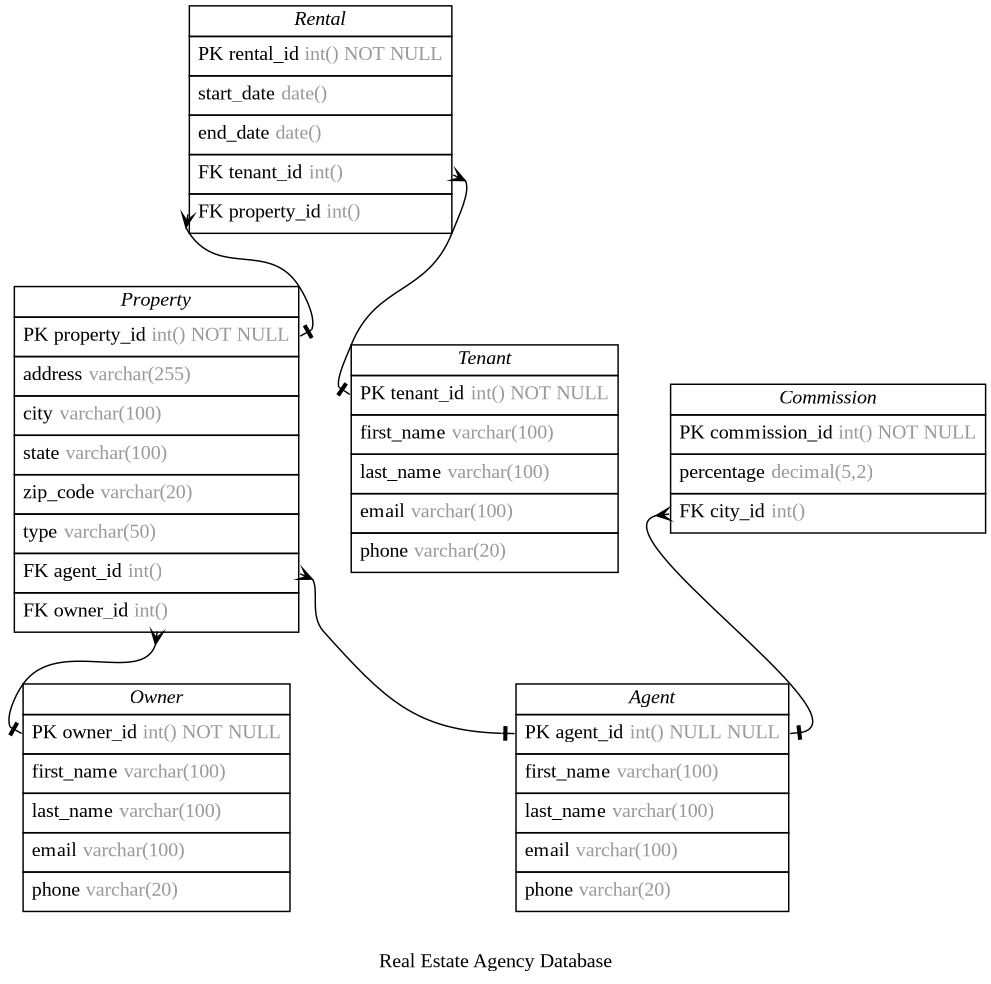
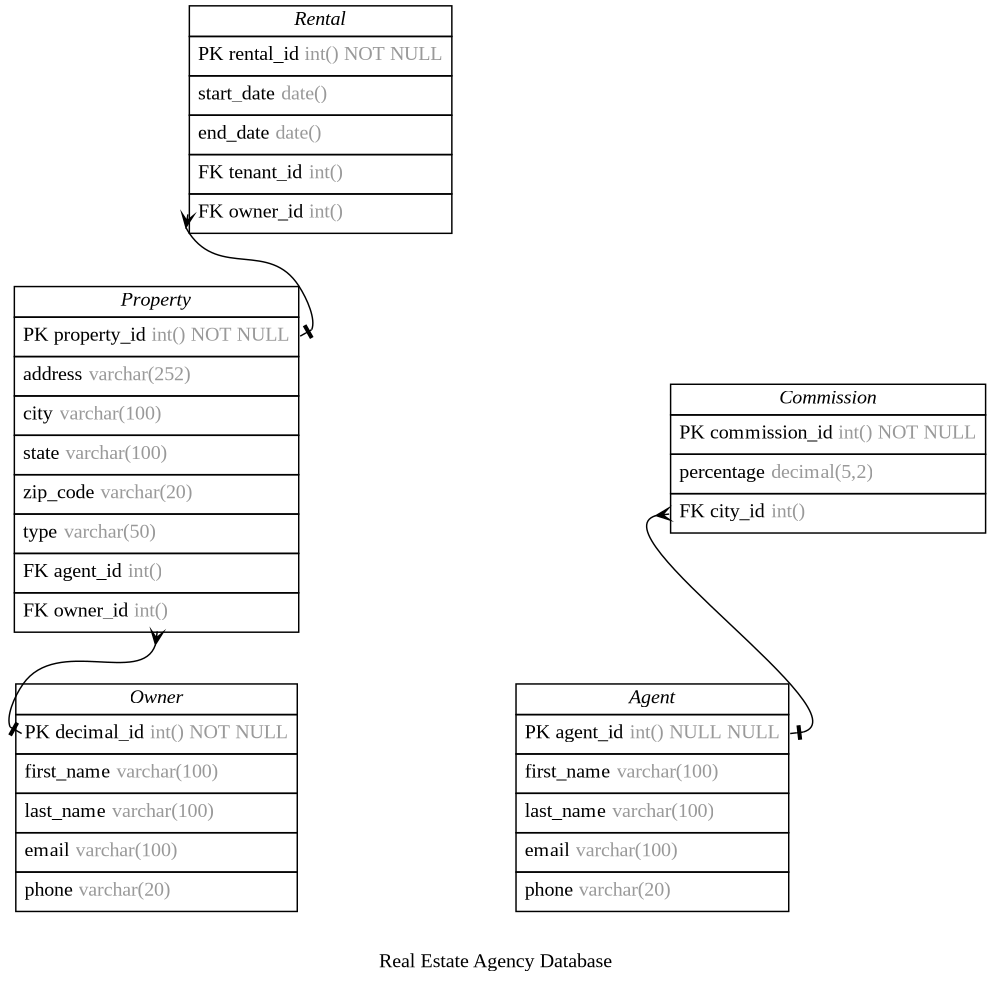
(262, 211) -> (254, 211)
(140, 374) -> (140, 374)
(484, 459) -> none
(379, 688) -> none
(87, 732) -> (87, 732)
